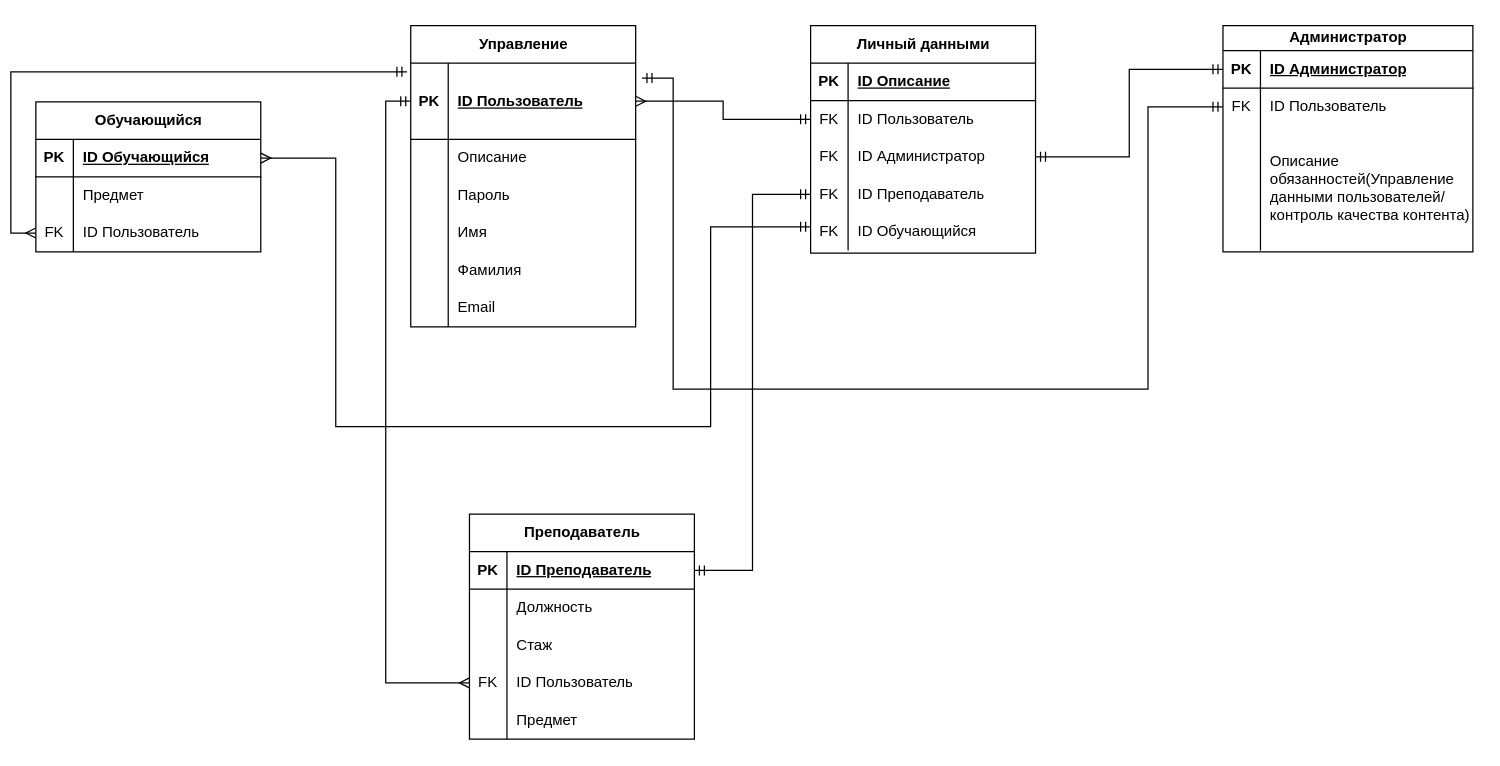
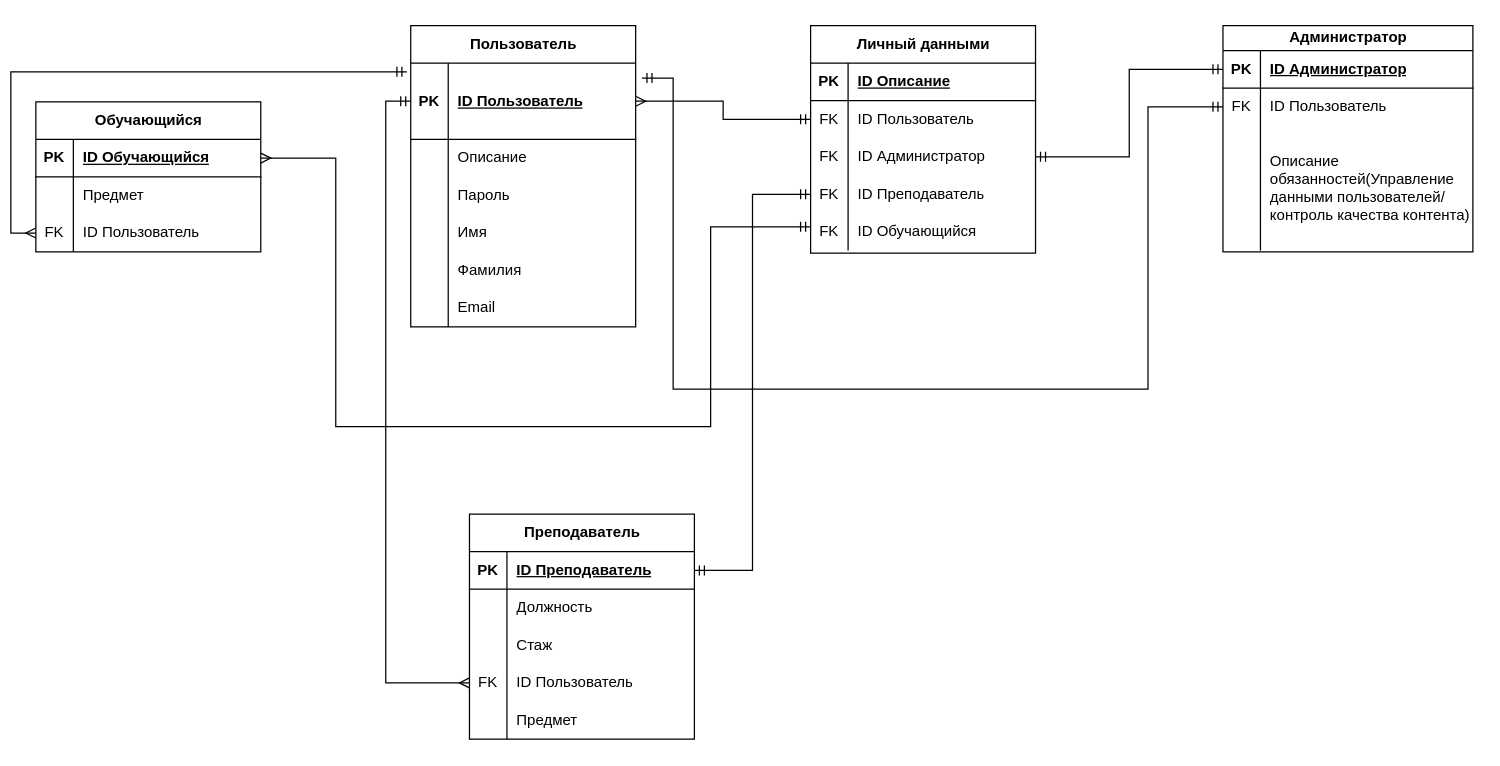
(524, 44) -> (524, 44)
